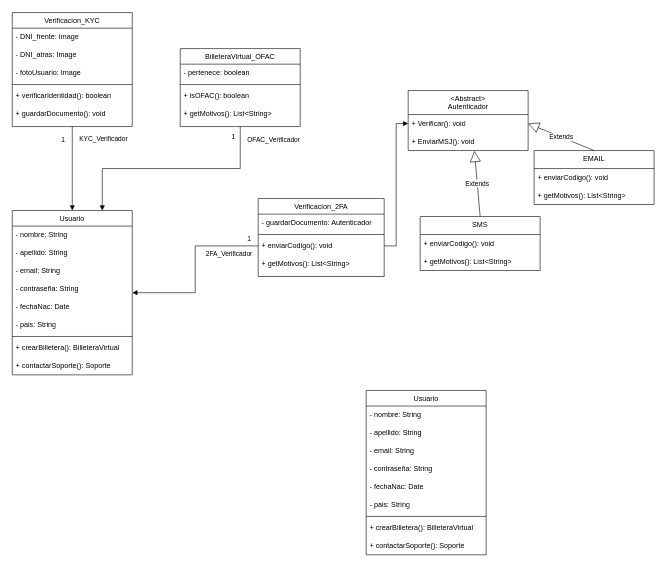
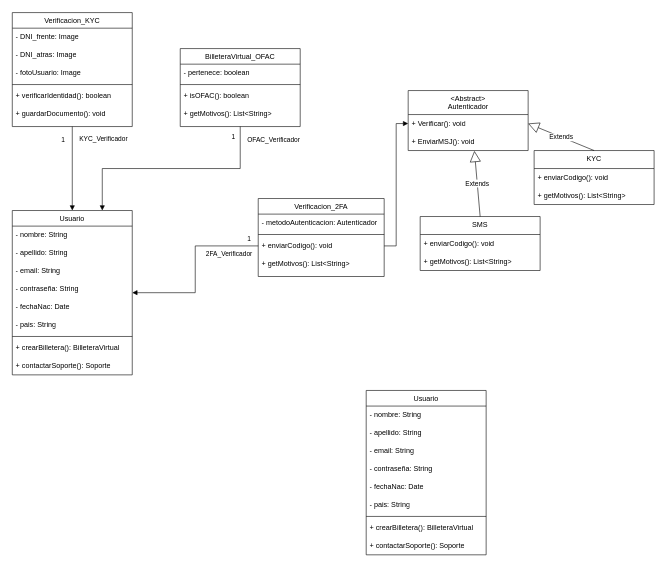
(594, 158) -> (594, 158)
(322, 223) -> (322, 223)
